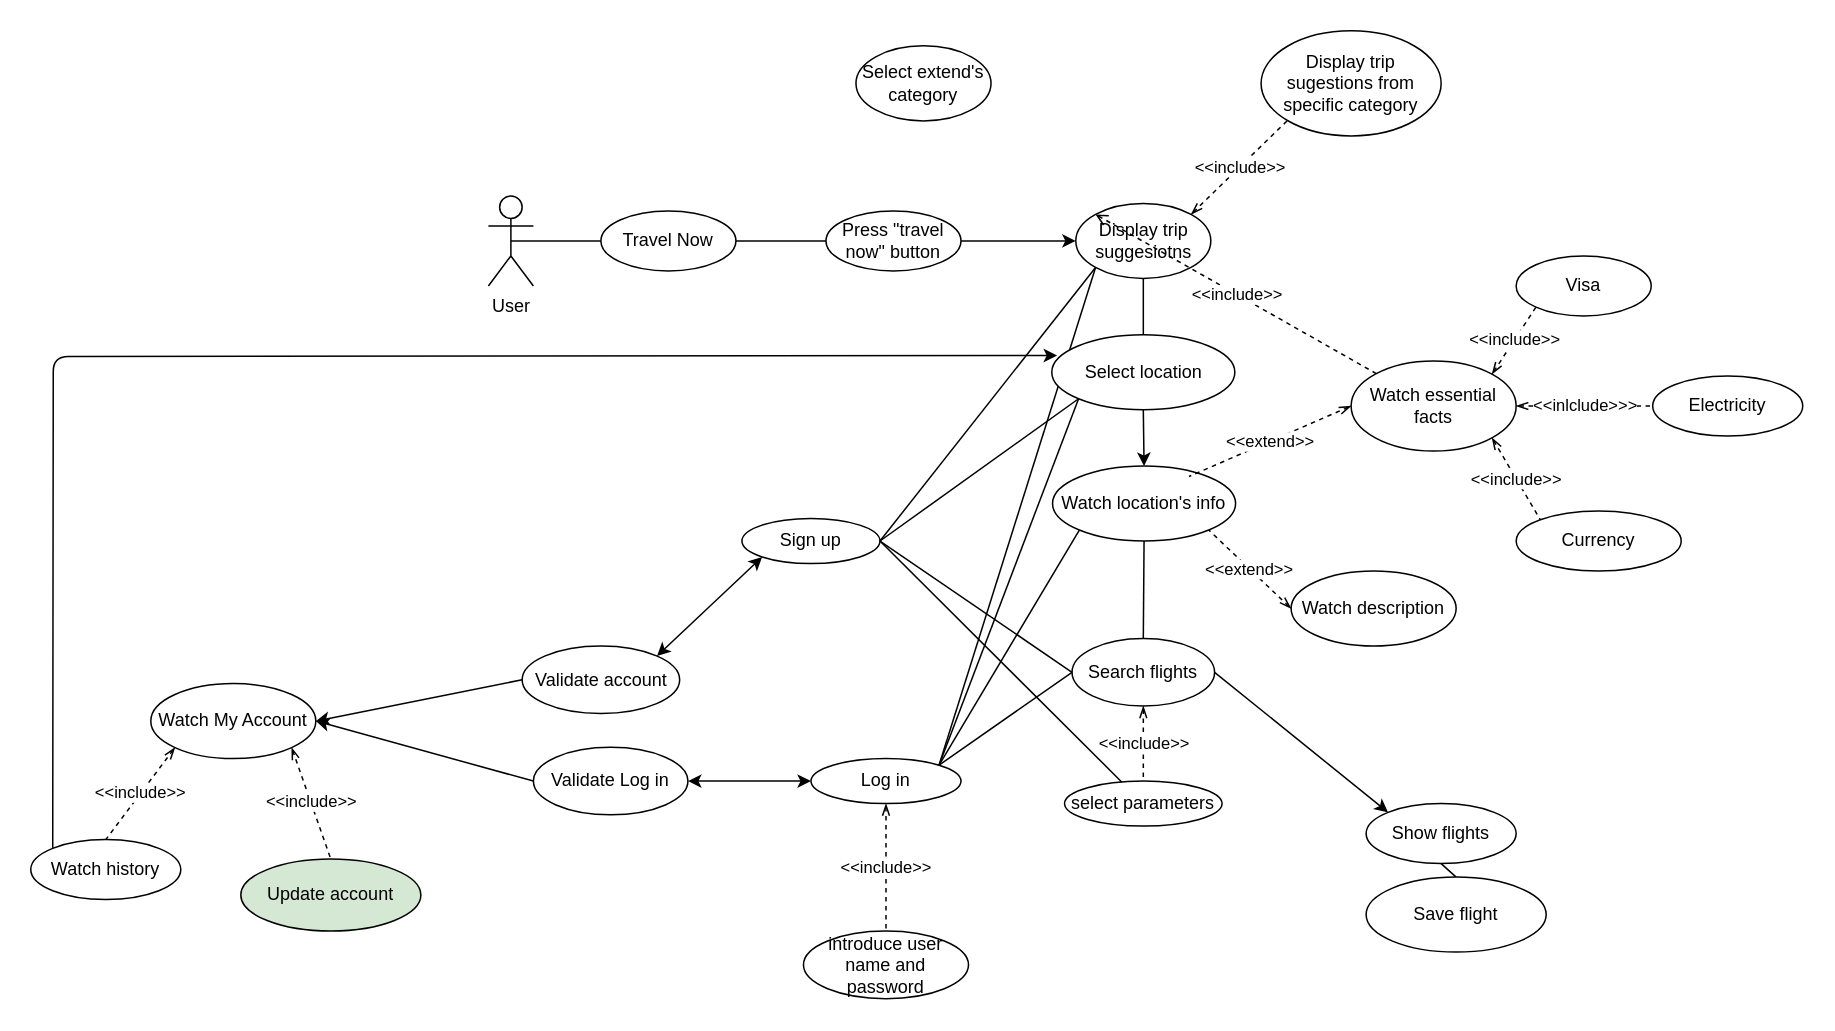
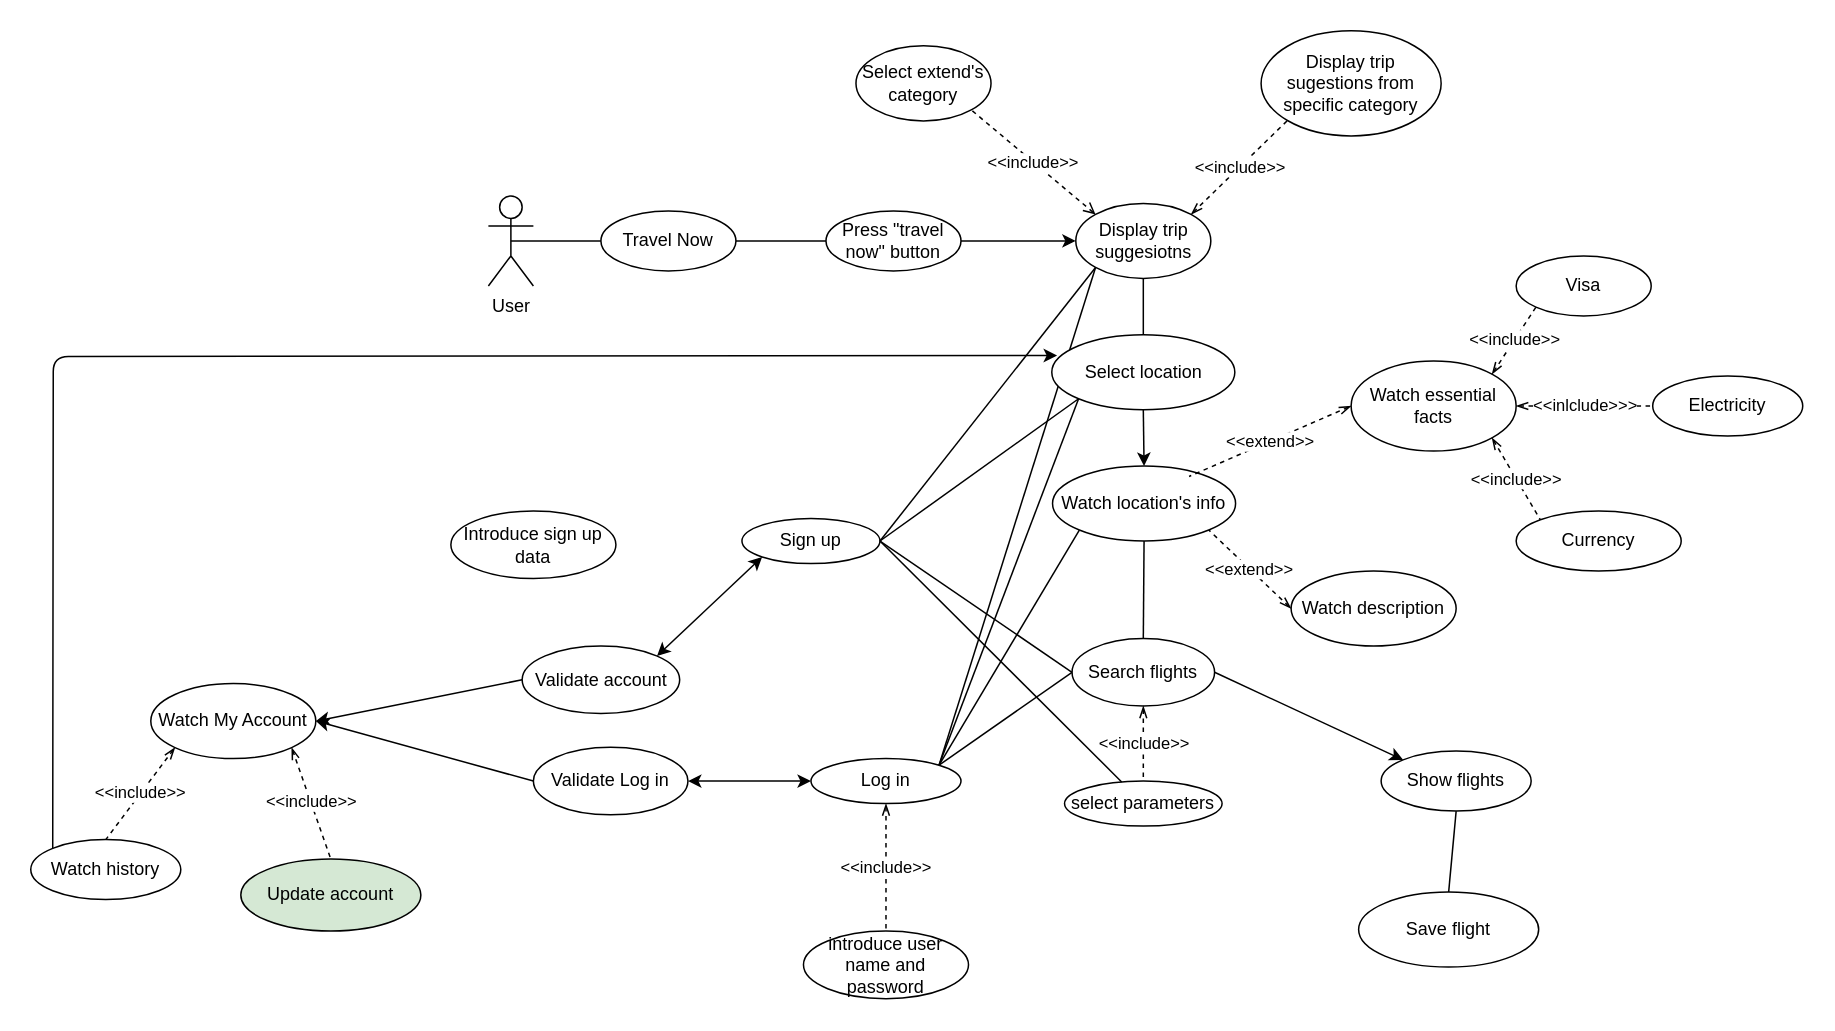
(1237, 294) -> (1032, 161)
none -> (533, 545)
(1441, 833) -> (1456, 781)
(1456, 914) -> (1448, 929)
